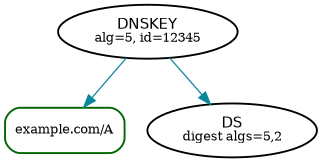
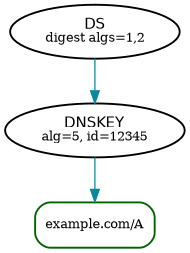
(186, 76) -> (95, 75)
(232, 137) -> (95, 38)
